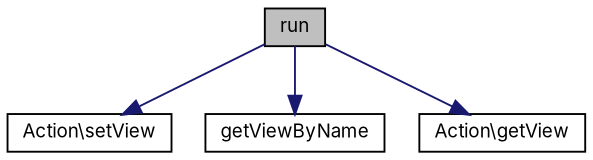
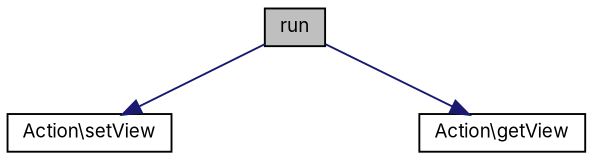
(295, 133) -> none
